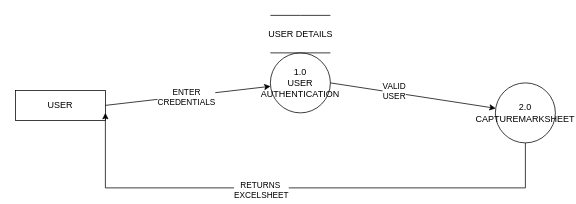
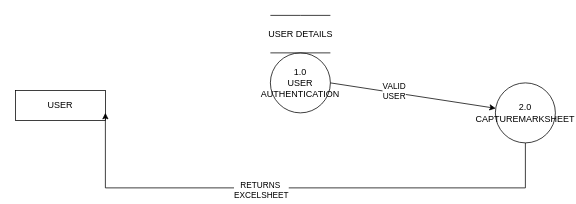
(153, 100) -> none
